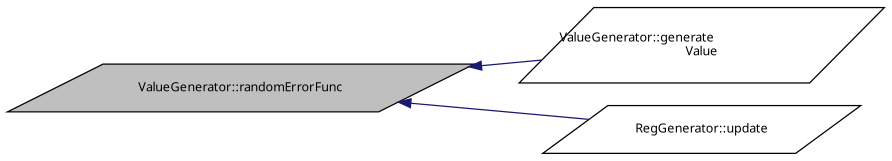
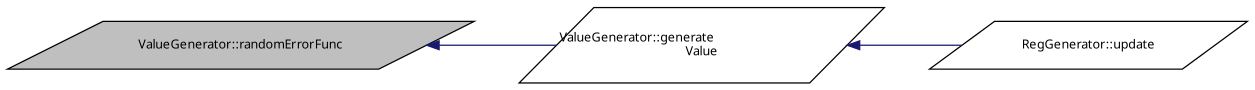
(500, 111) -> (911, 45)
